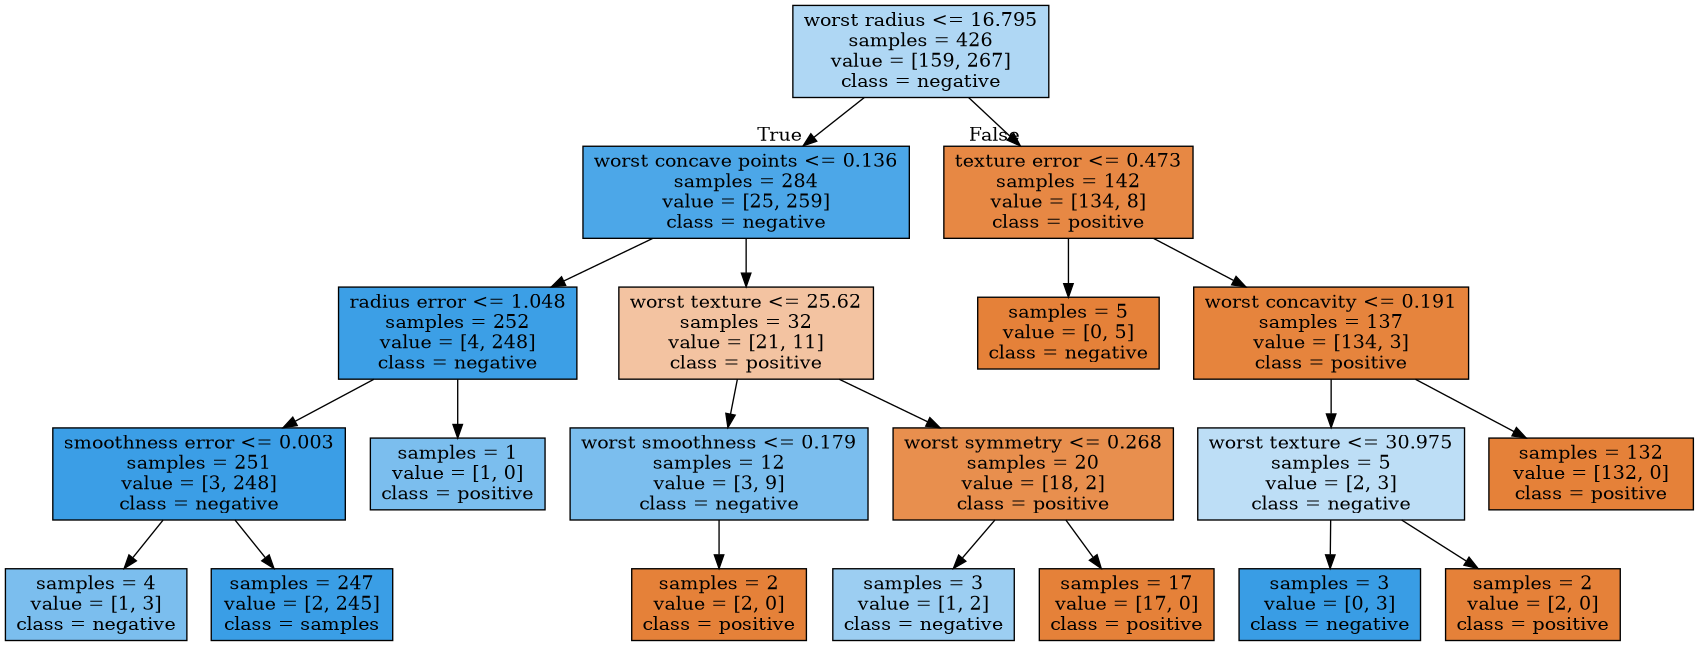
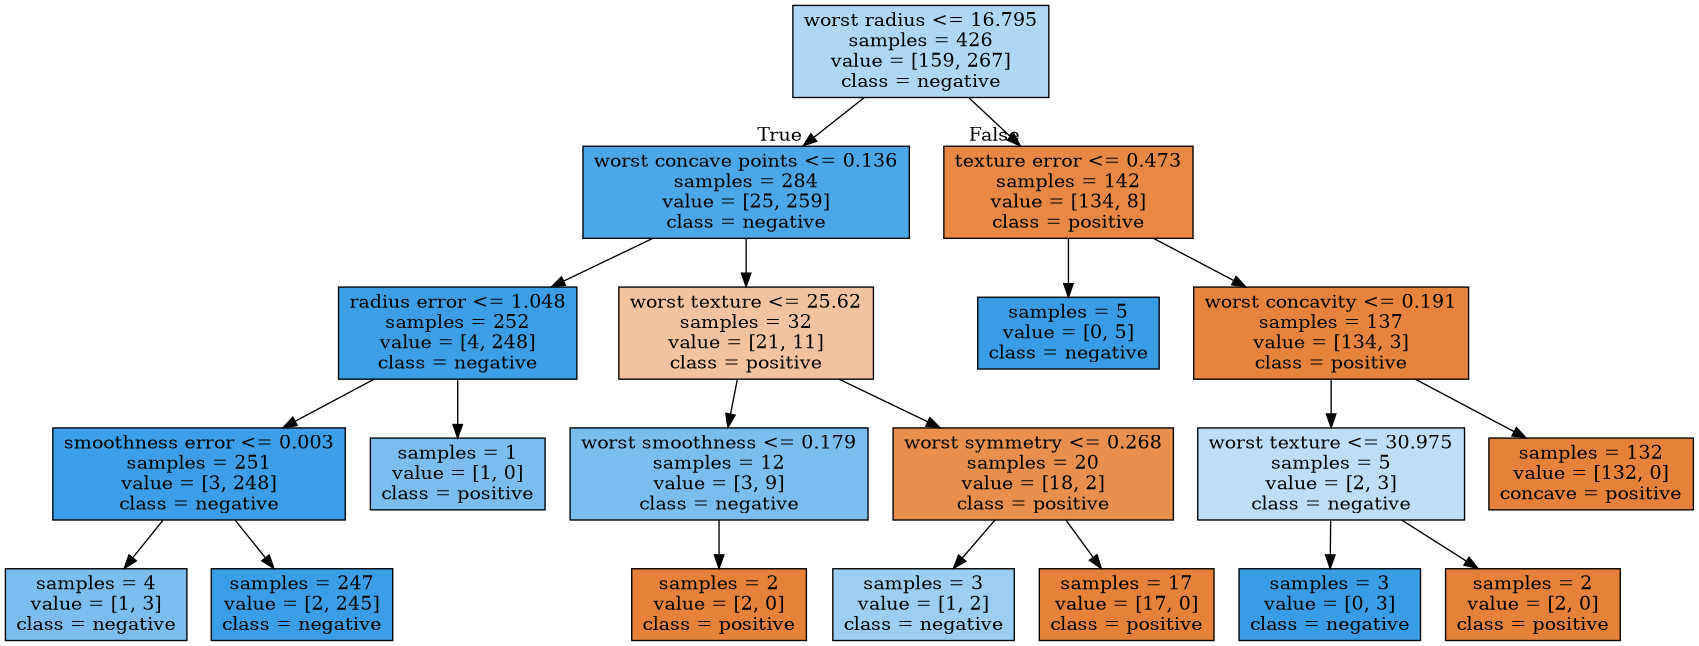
(1068, 333) -> (1068, 333)
(1591, 474) -> (1591, 474)
(302, 605) -> (302, 605)
